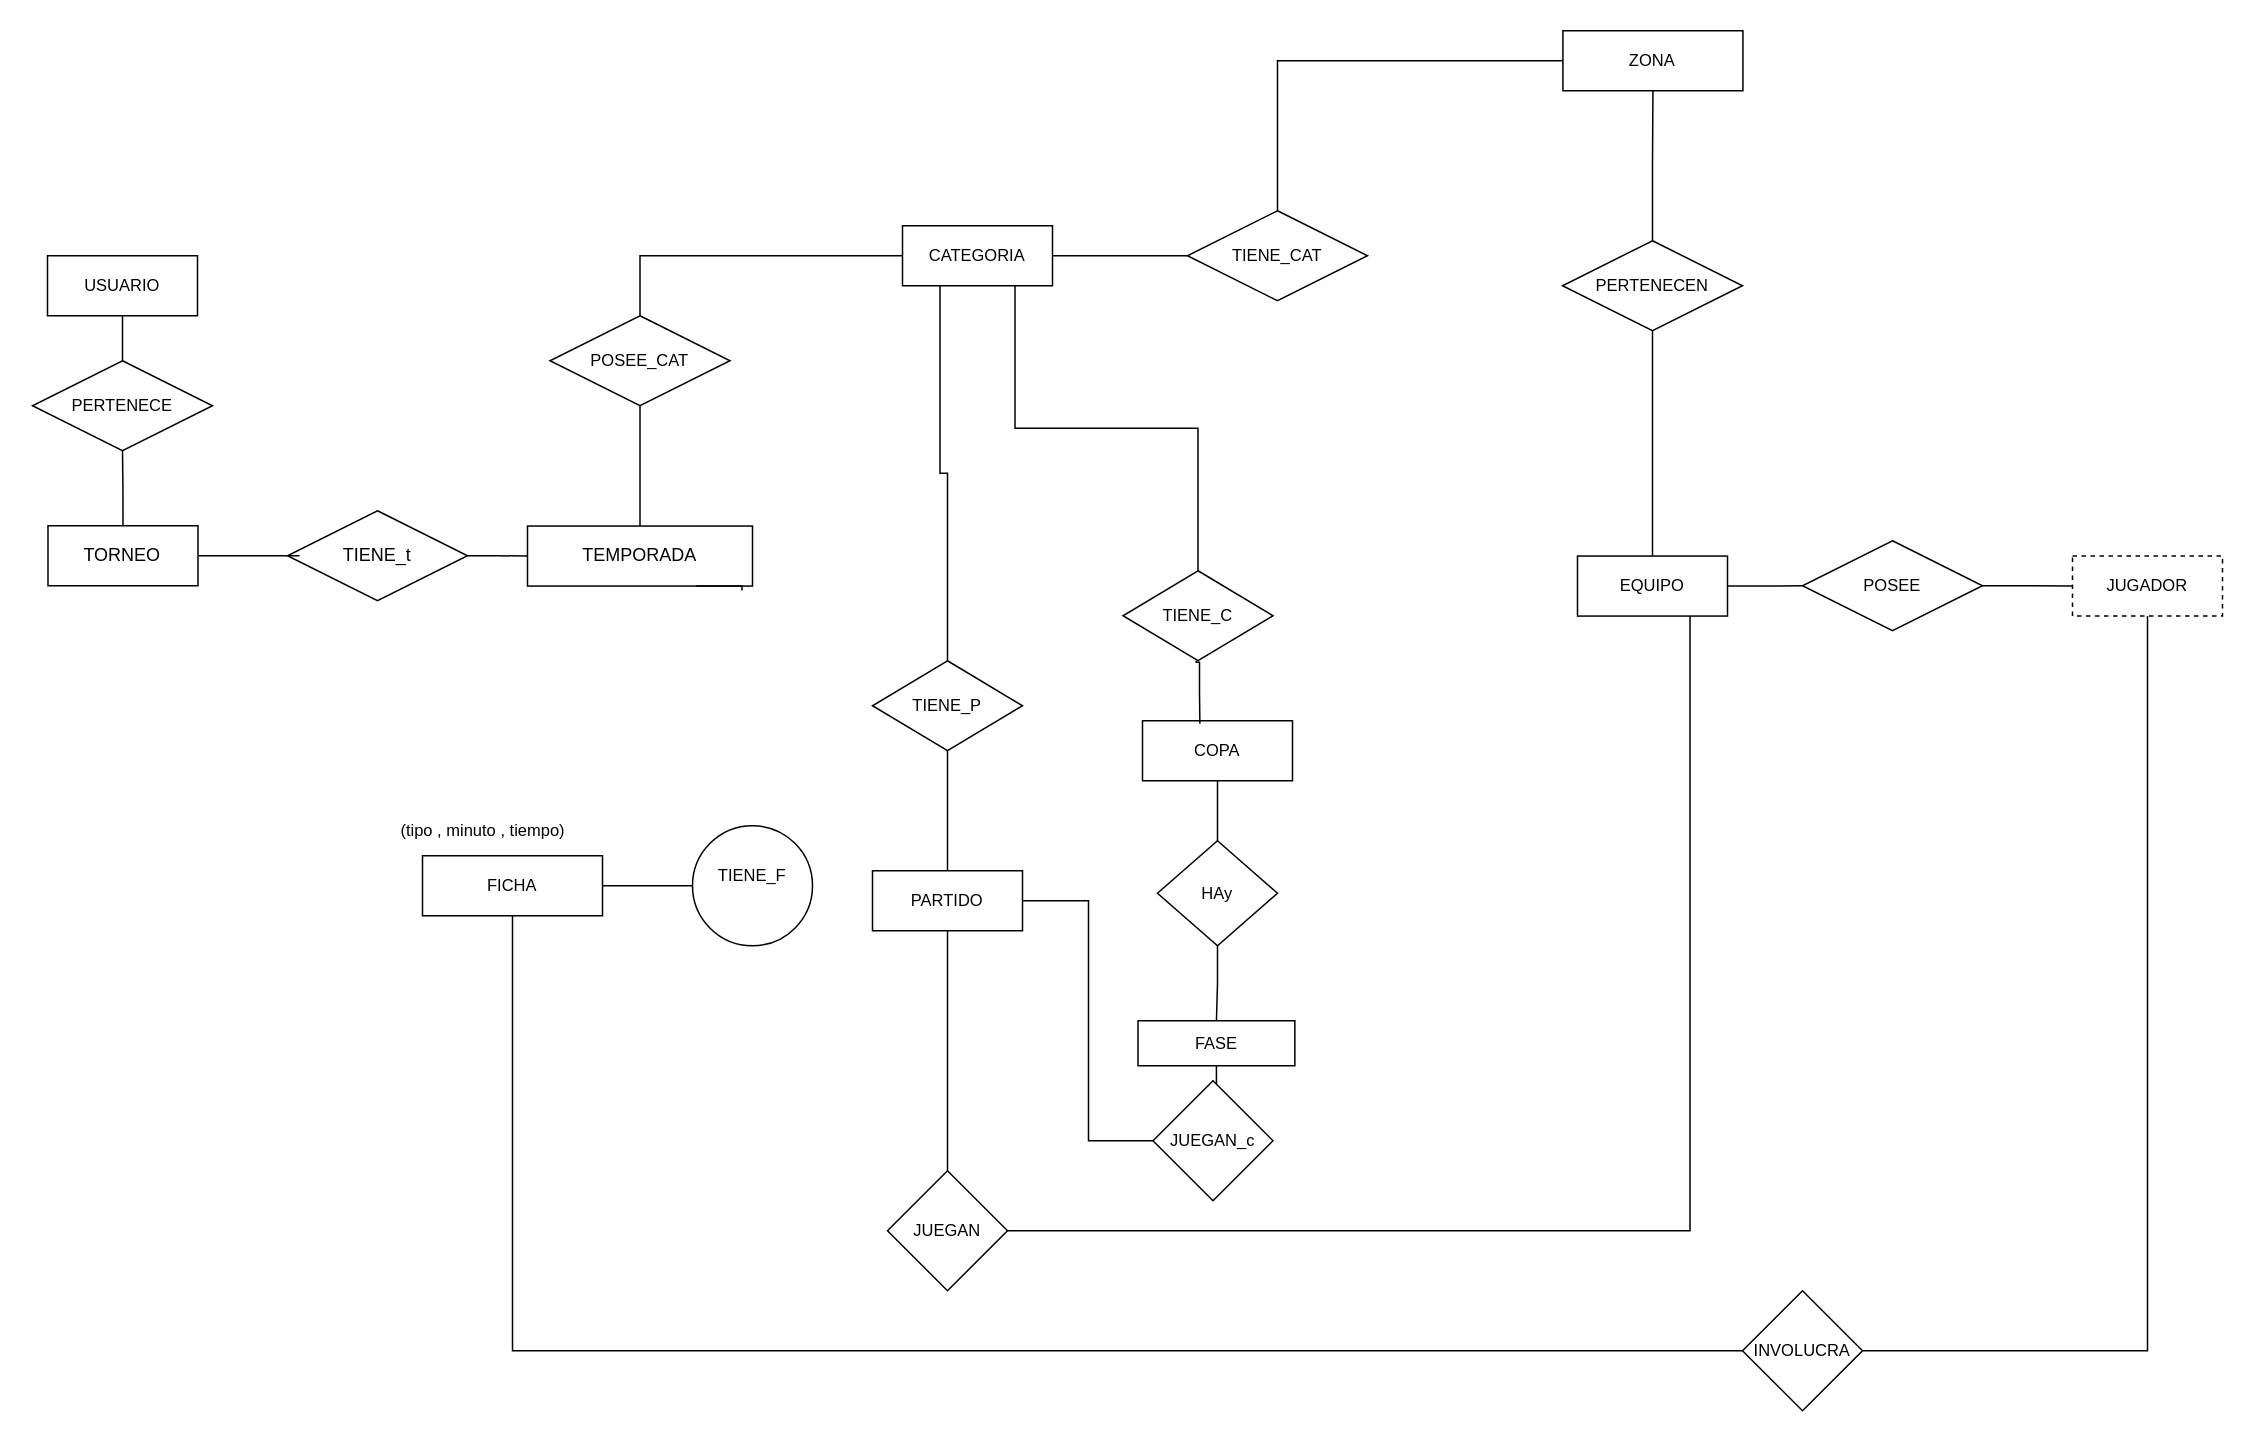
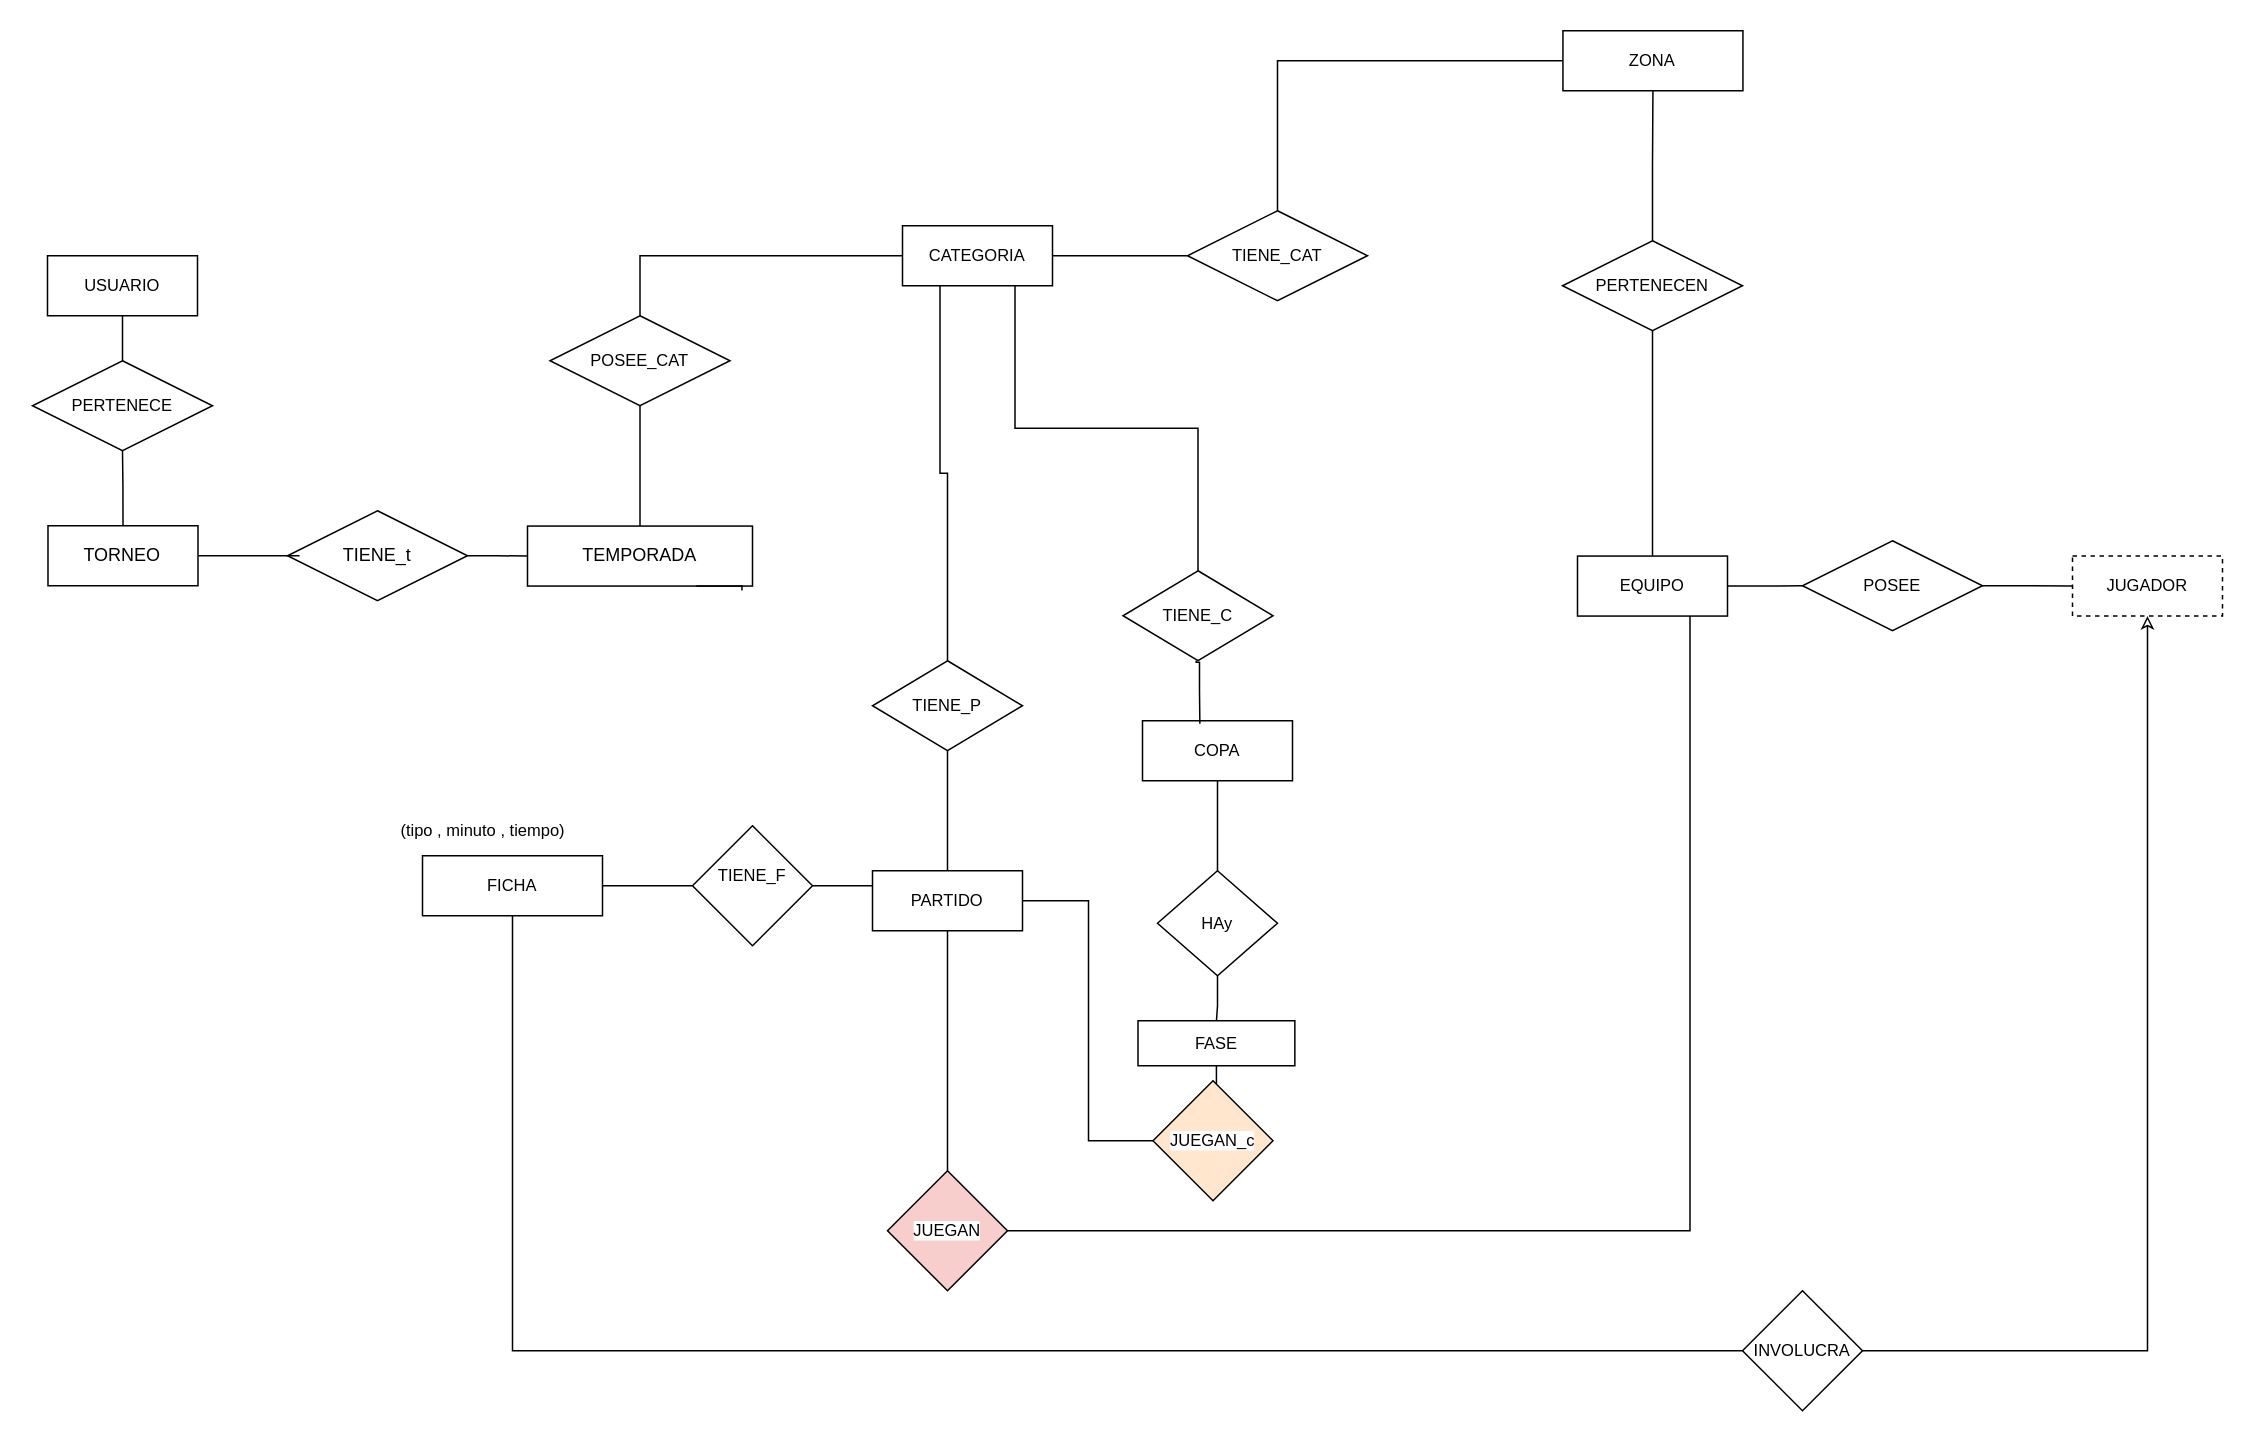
(2147, 622) -> (2147, 627)
(752, 886) -> (752, 886)
none -> (842, 886)
(1217, 893) -> (1217, 923)
(1213, 1141) -> (1213, 1141)
(947, 1231) -> (947, 1231)
